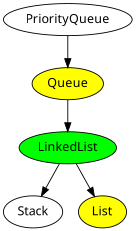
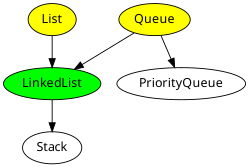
(68, 47) -> (166, 47)
(83, 176) -> (52, 47)
